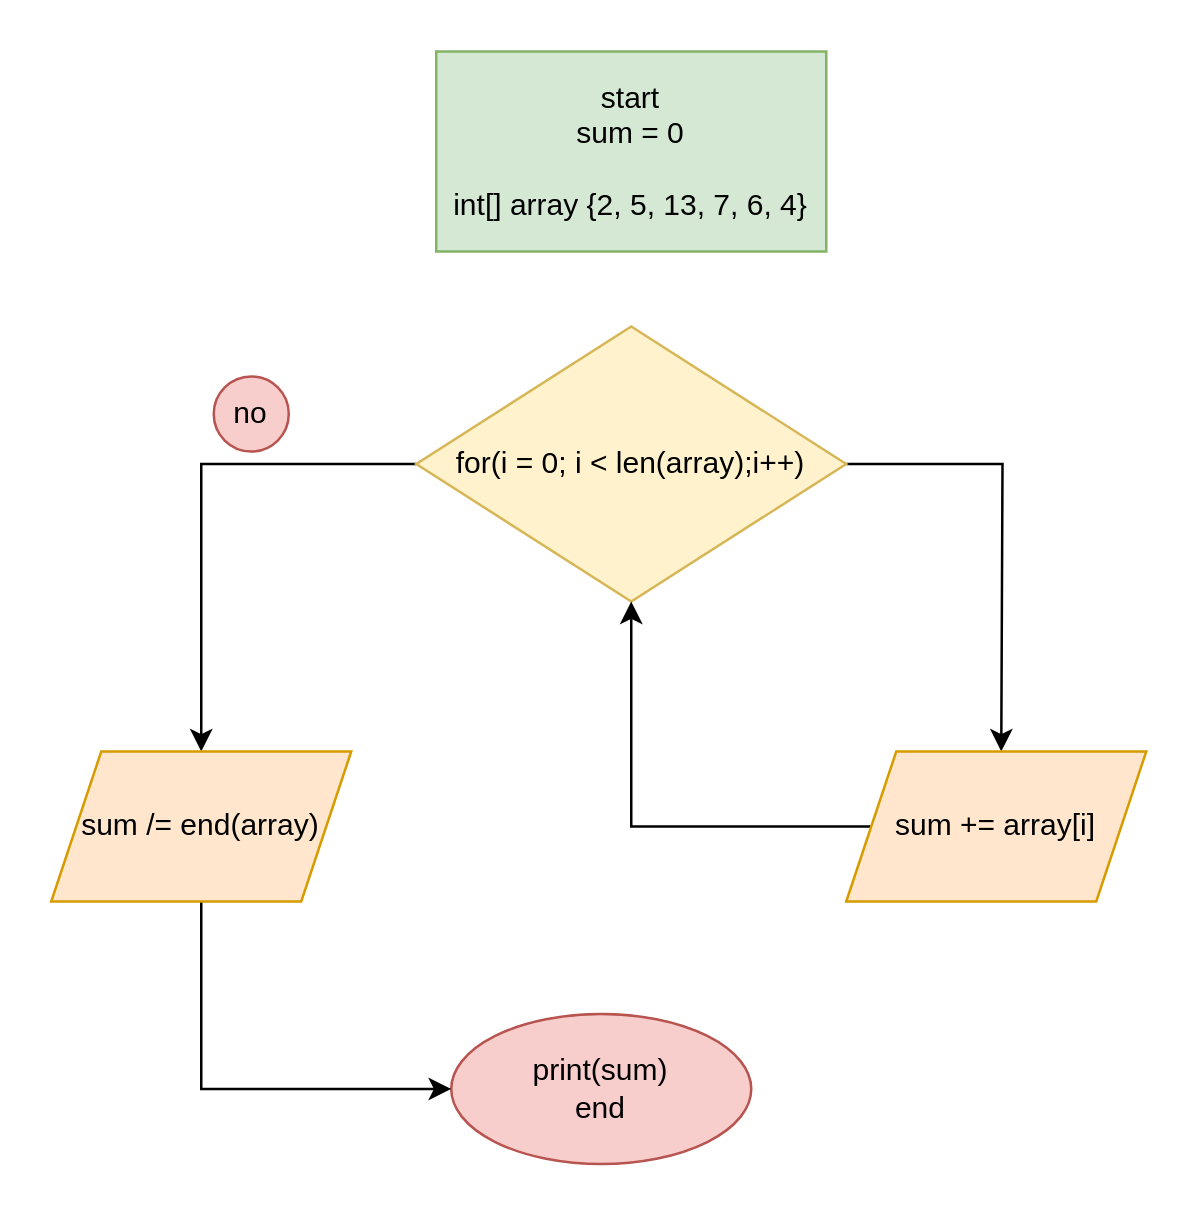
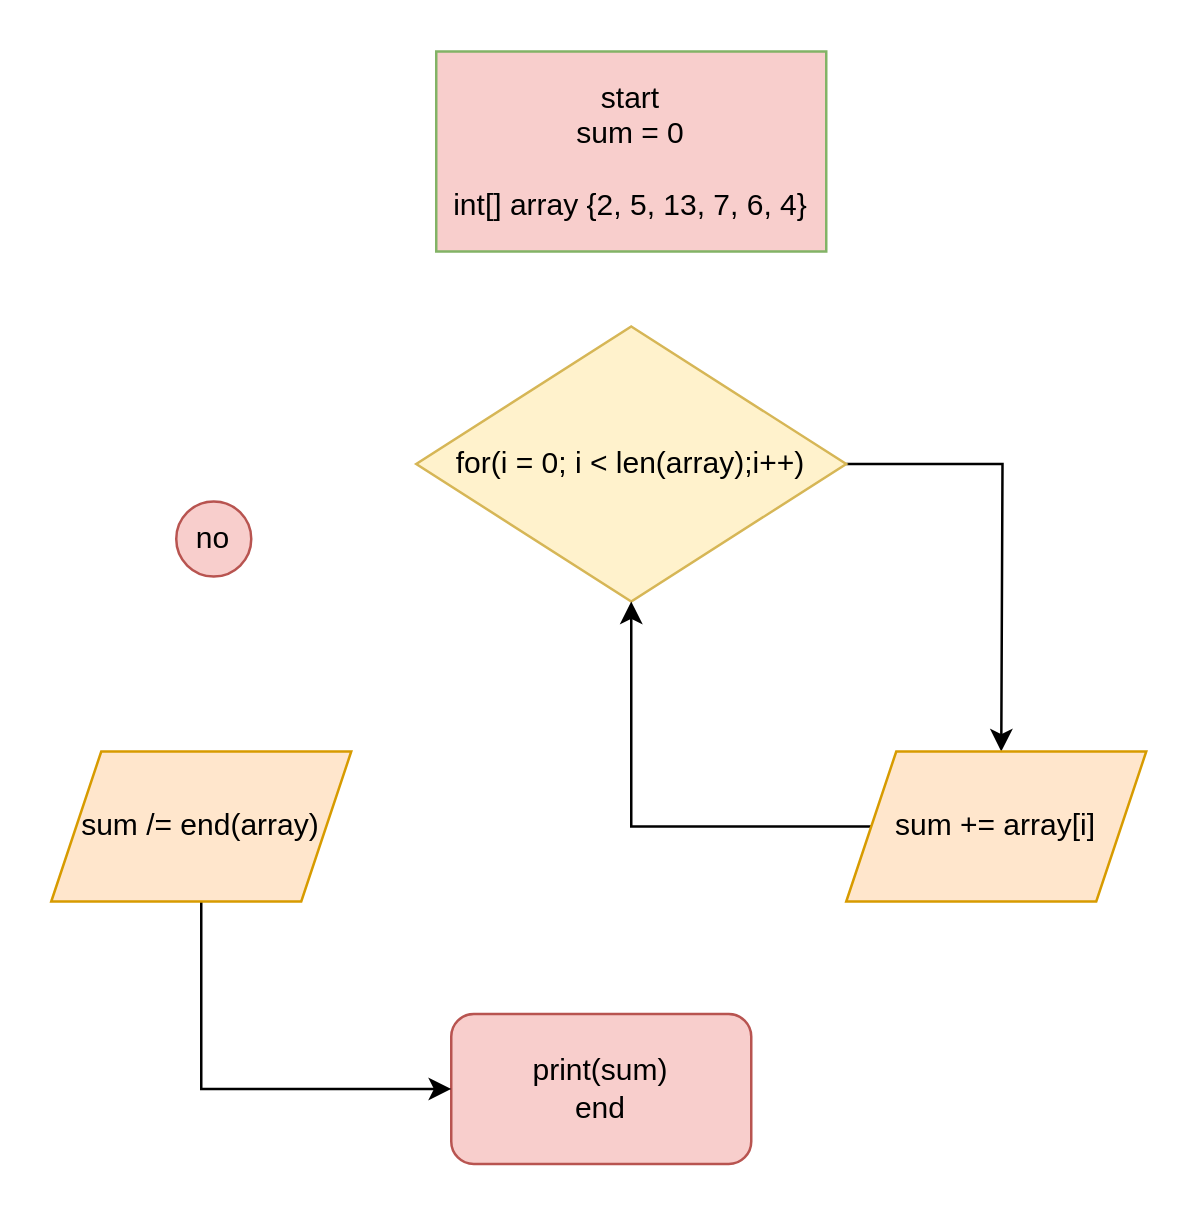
(631, 151) -> (631, 151)
(251, 414) -> (214, 539)
(201, 492) -> none
(601, 1089) -> (601, 1089)
